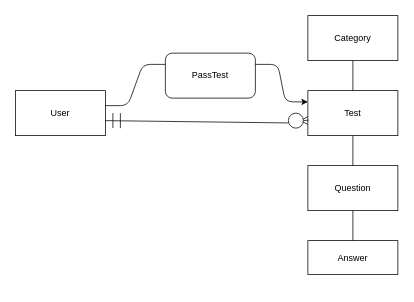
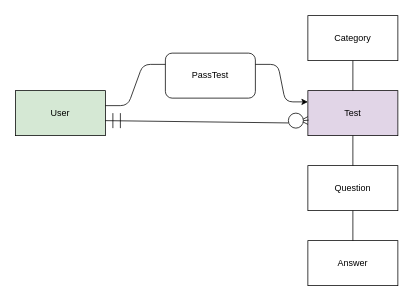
(60, 113) -> (60, 113)
(353, 113) -> (353, 113)
(353, 257) -> (353, 263)
